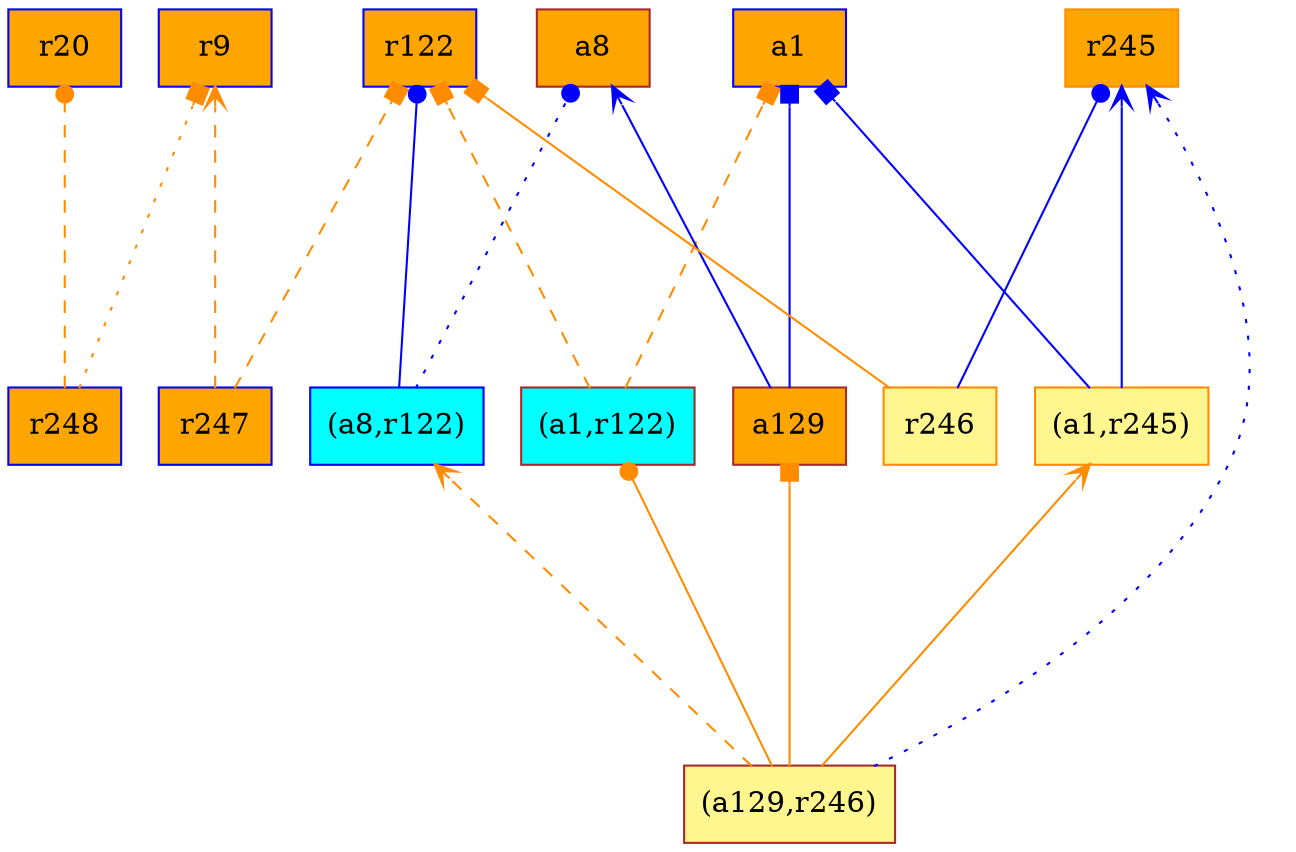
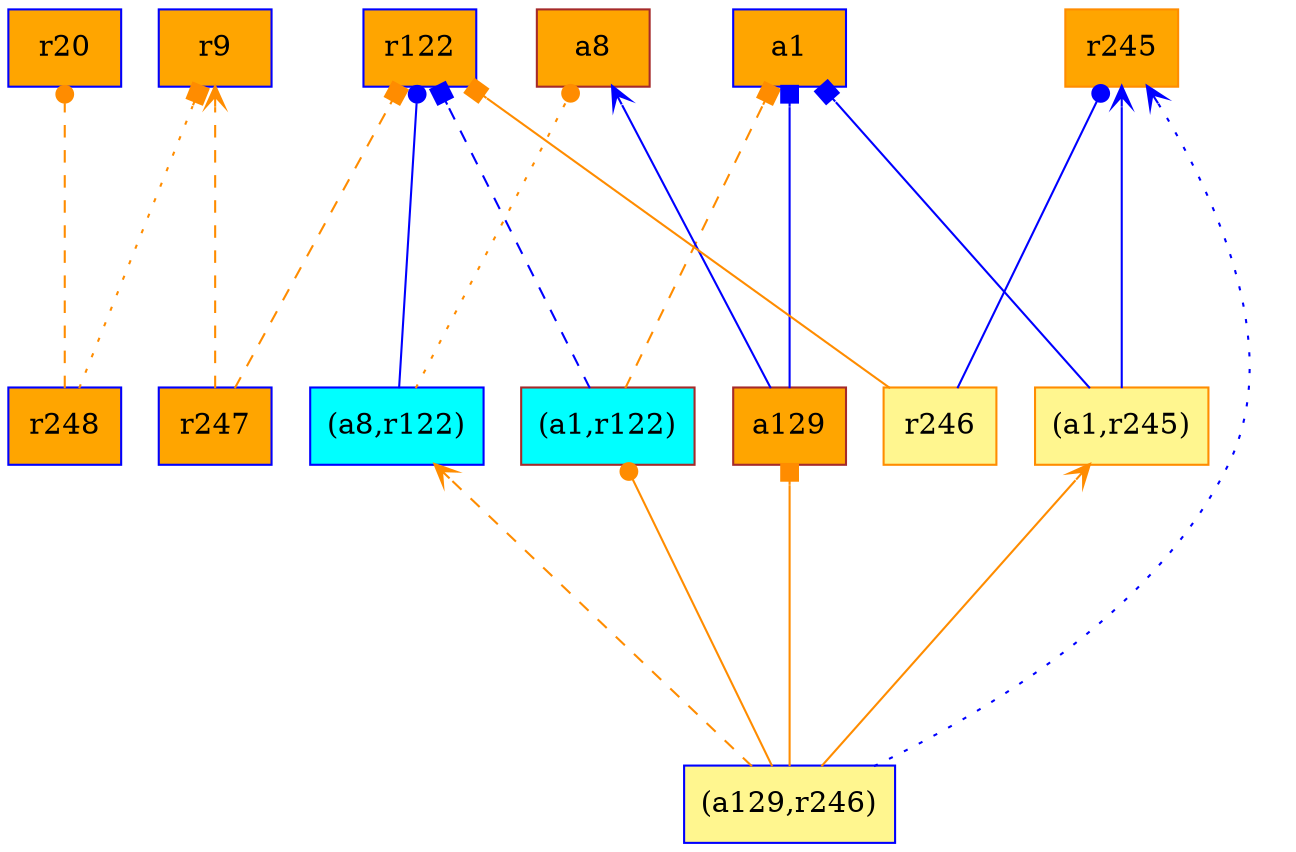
(491, 245) -> (491, 245)
(519, 247) -> (519, 247)
(790, 804) -> (790, 804)
